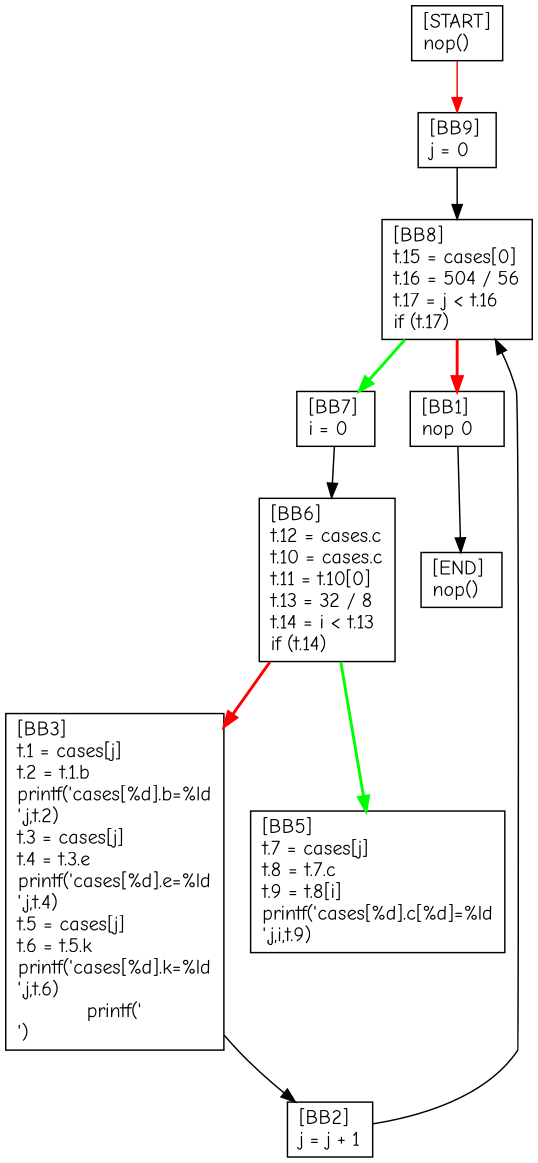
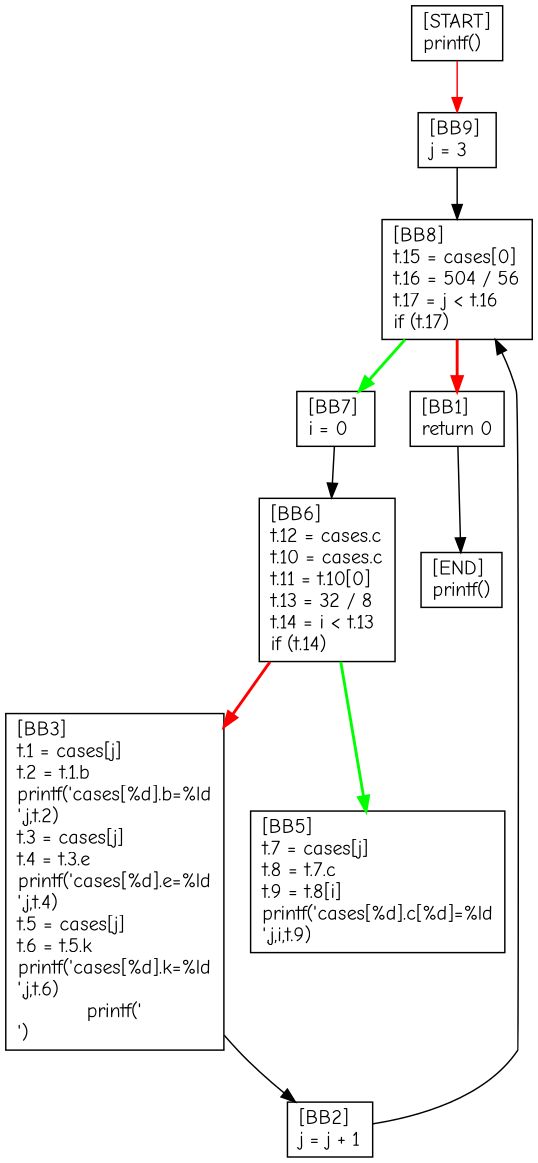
(457, 33) -> (457, 33)
(457, 140) -> (457, 140)
(457, 419) -> (457, 419)
(462, 580) -> (462, 580)
